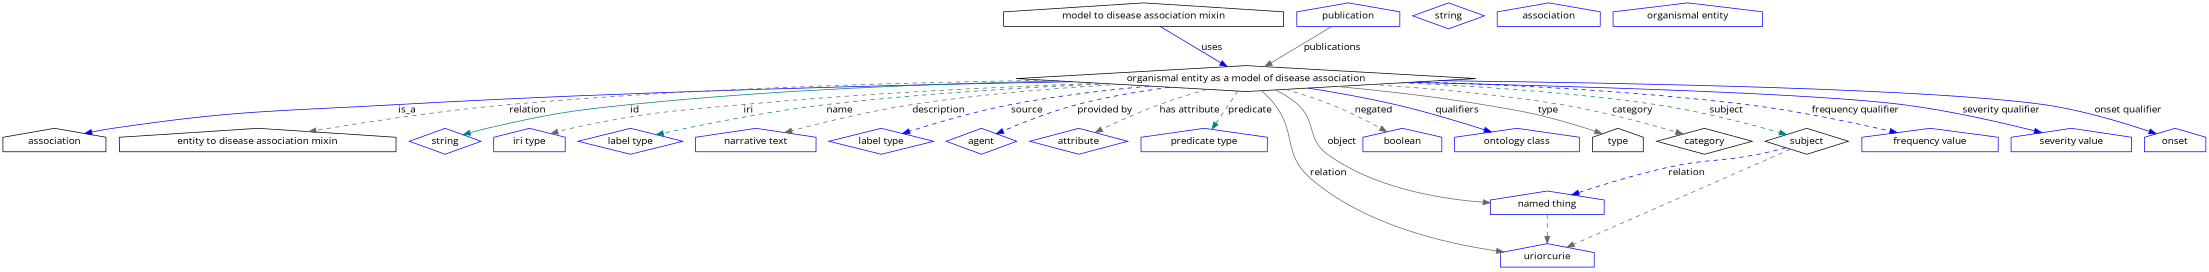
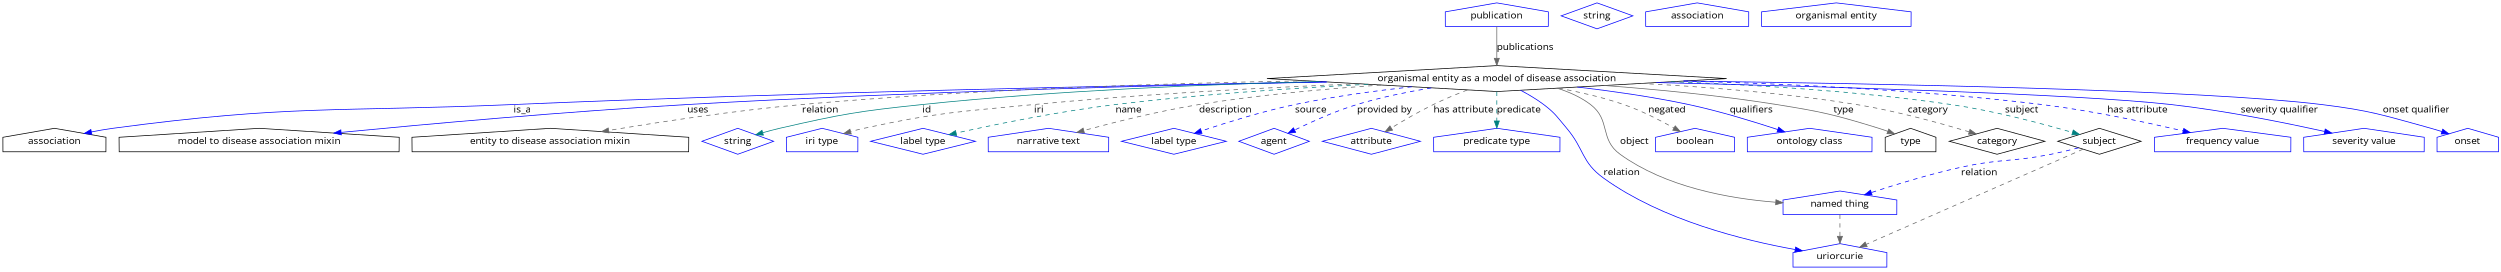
(1190, 45) -> (784, 99)
(1855, 110) -> (2138, 110)
(1352, 206) -> (1639, 200)
